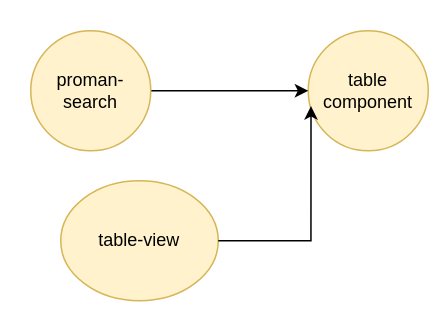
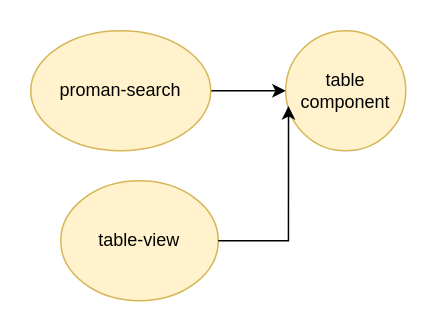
(91, 91) -> (121, 91)
(368, 91) -> (346, 91)
